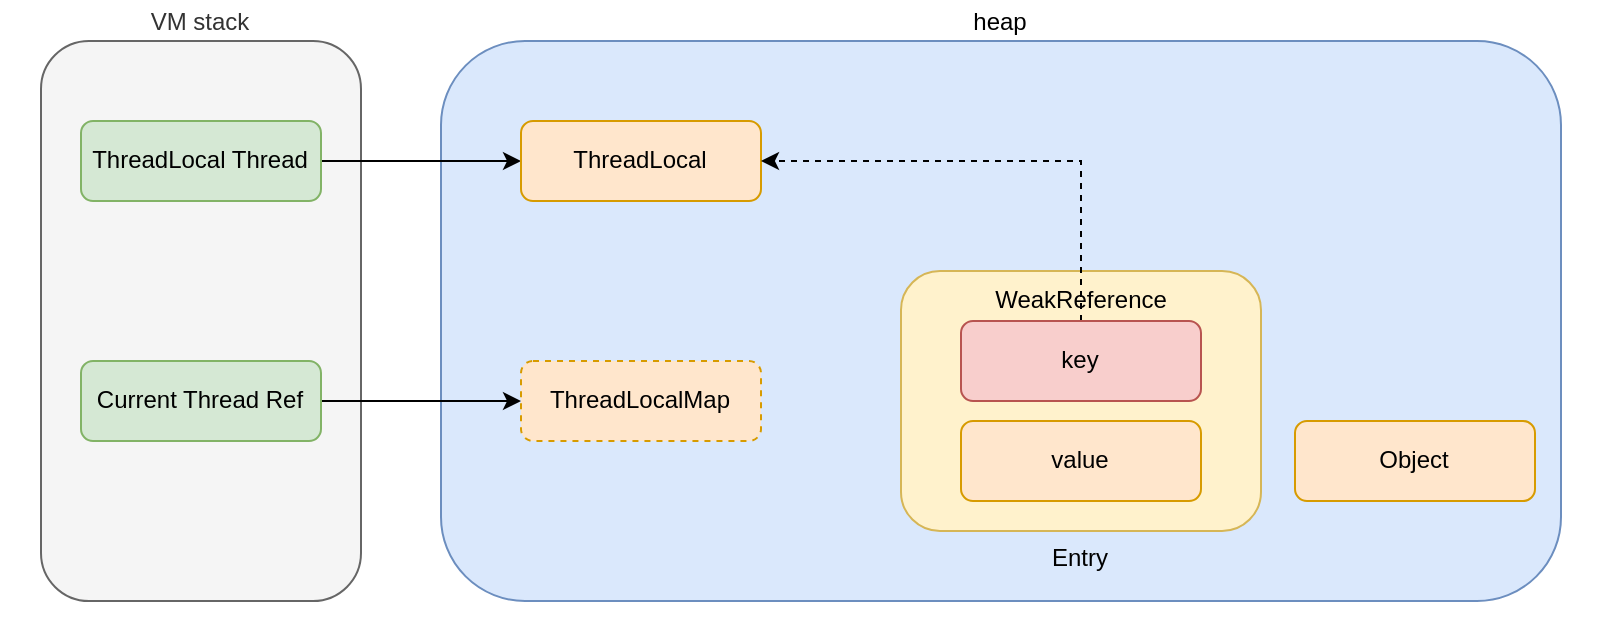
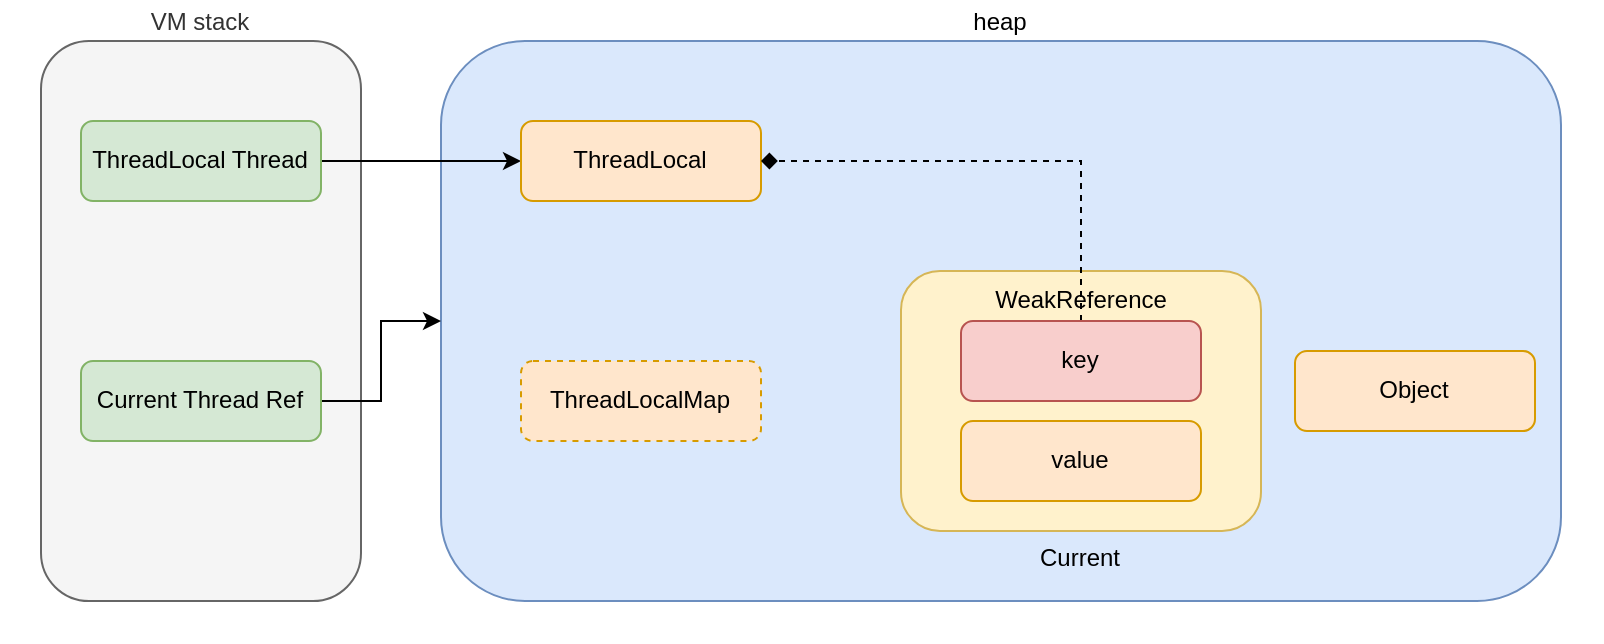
(776, 161) -> (777, 161)
(443, 401) -> (381, 339)
(1415, 461) -> (1415, 391)
(1081, 559) -> (1081, 559)
